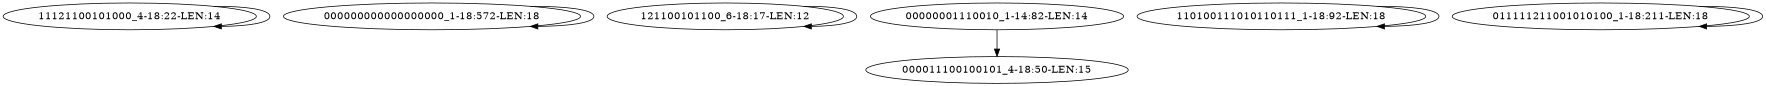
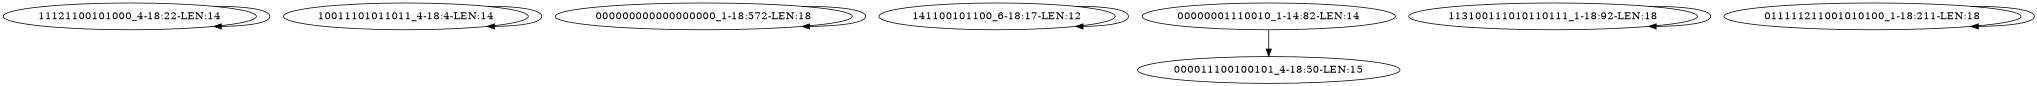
none -> (406, 16)
(725, 16) -> (997, 16)
(1281, 16) -> (1553, 16)
